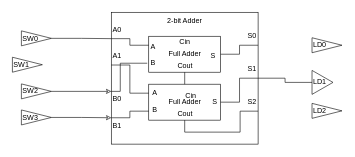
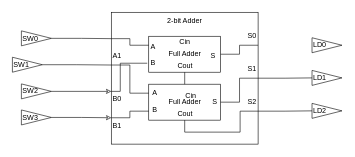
(117, 30) -> none
none -> (77, 65)
(323, 83) -> (327, 78)
none -> (285, 111)
